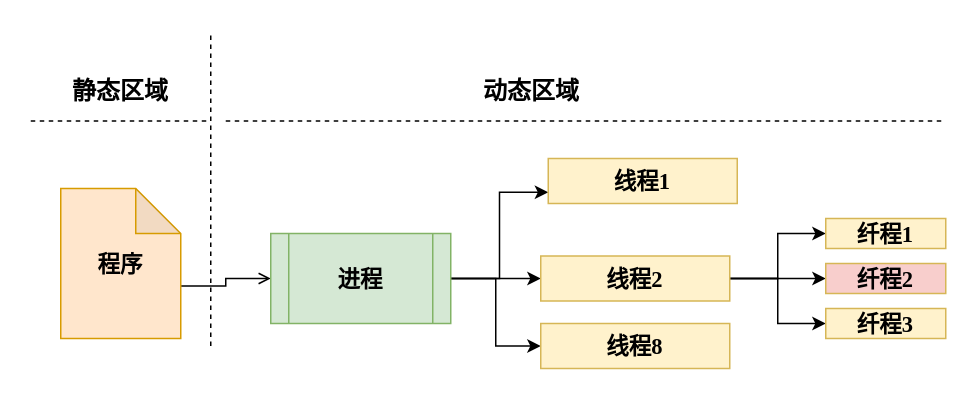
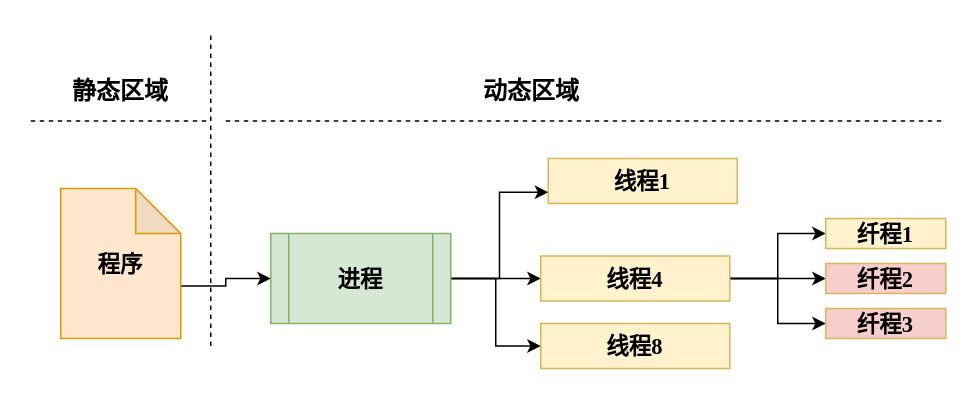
(261, 278) -> (259, 278)
(635, 278) -> (635, 278)
(886, 323) -> (886, 323)
